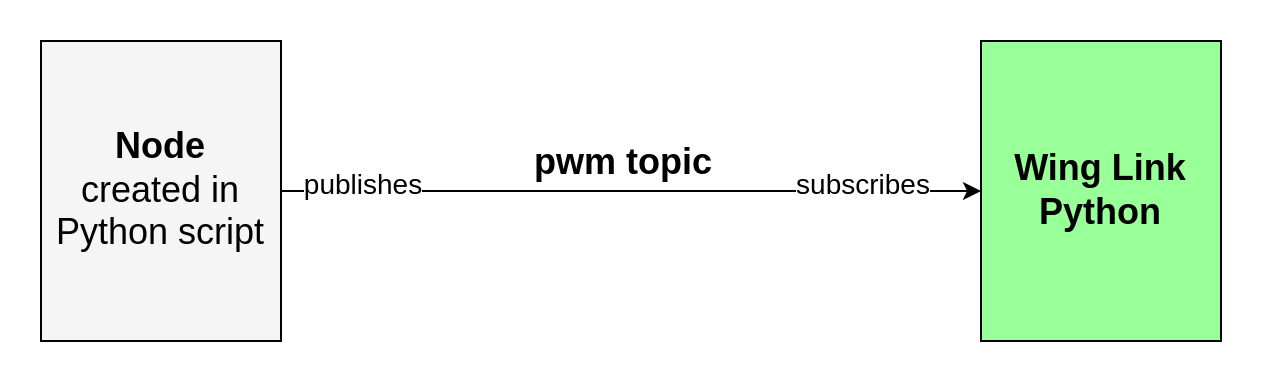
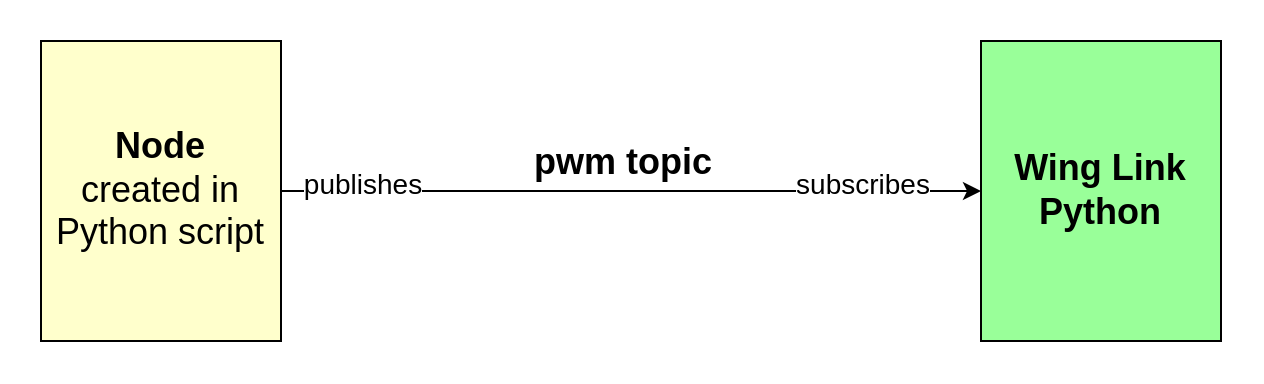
(161, 191) -> (161, 191)
